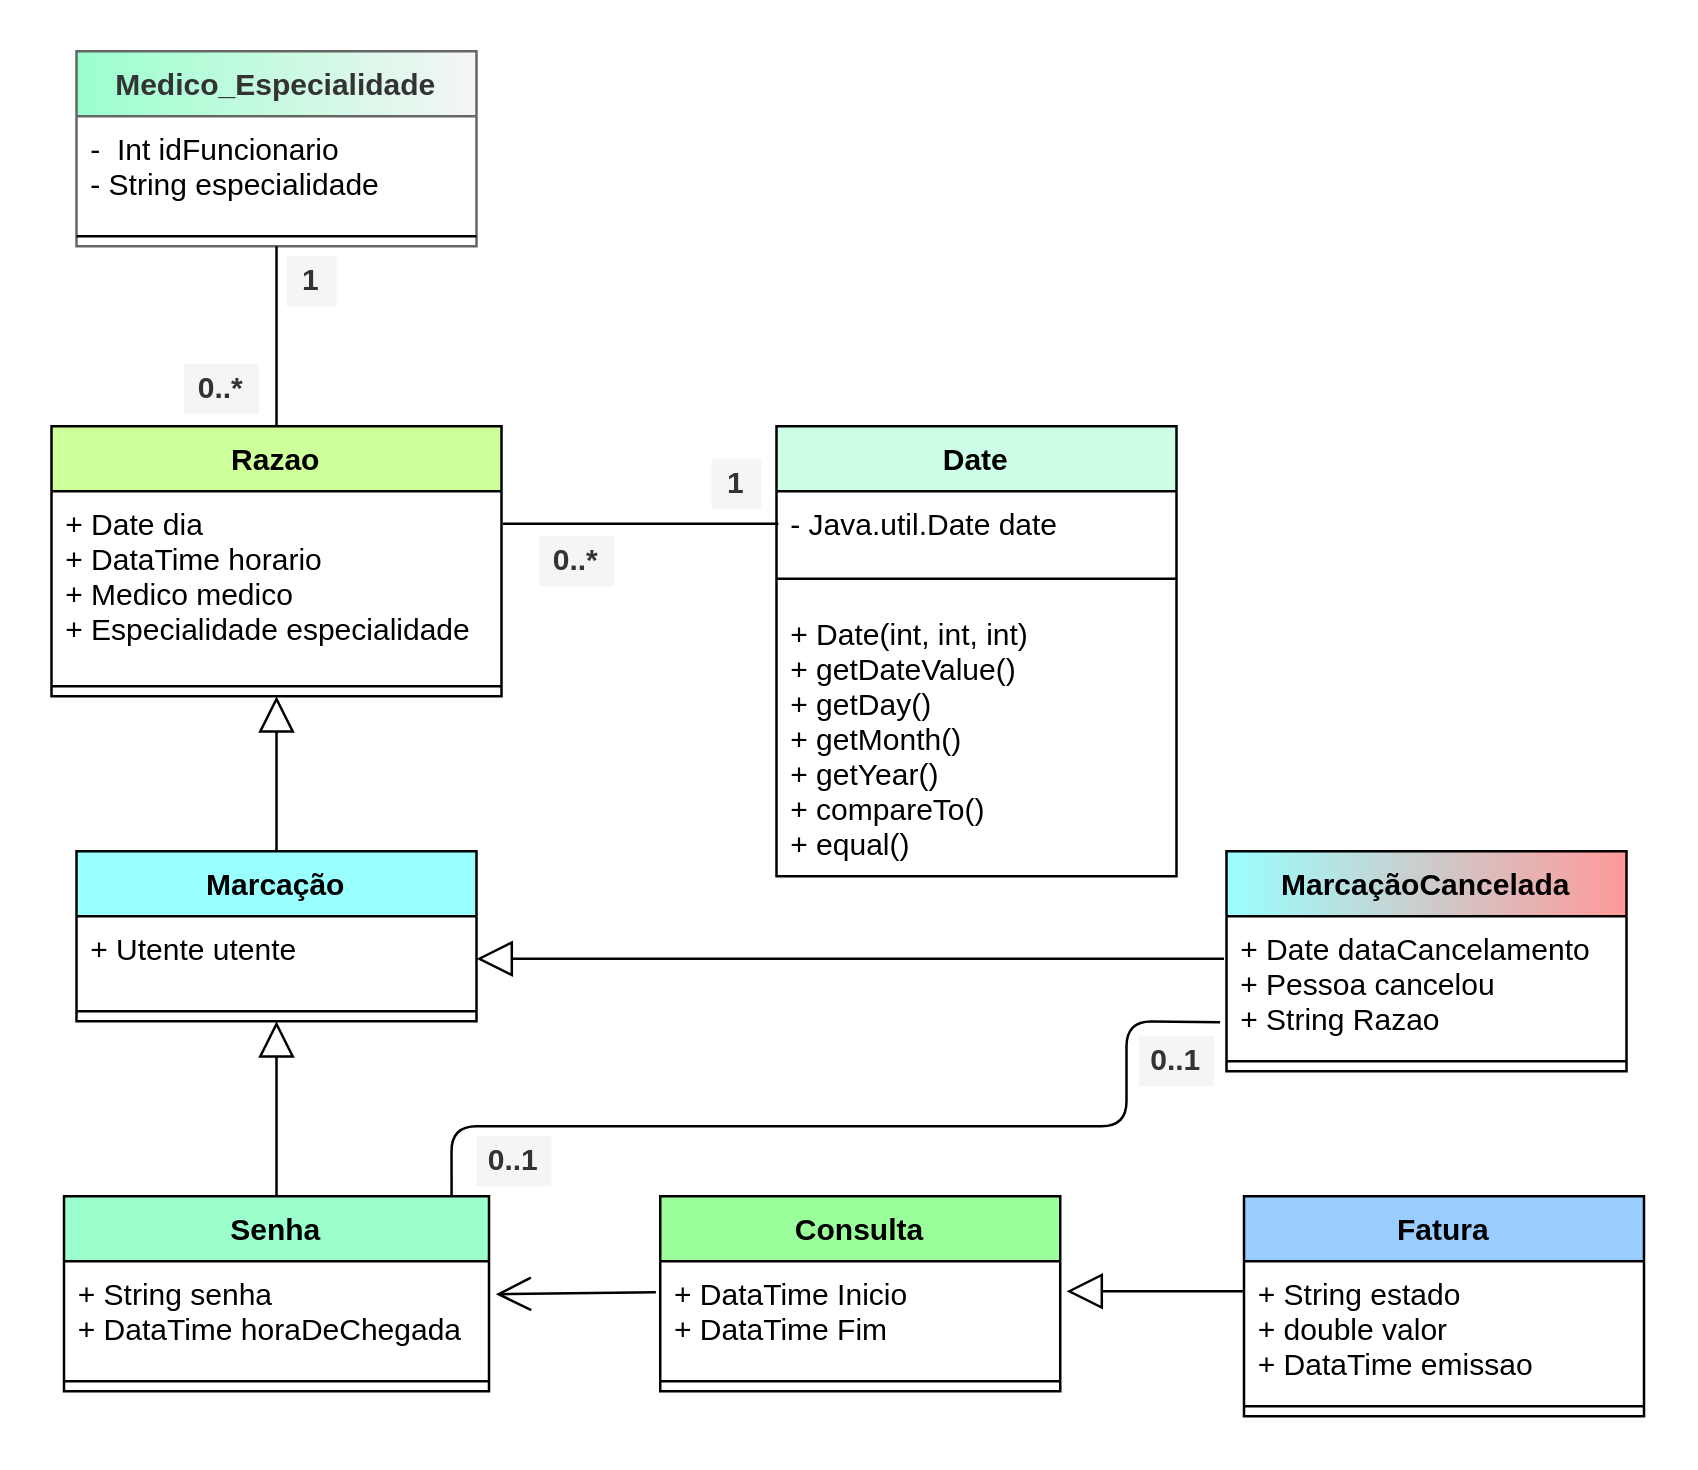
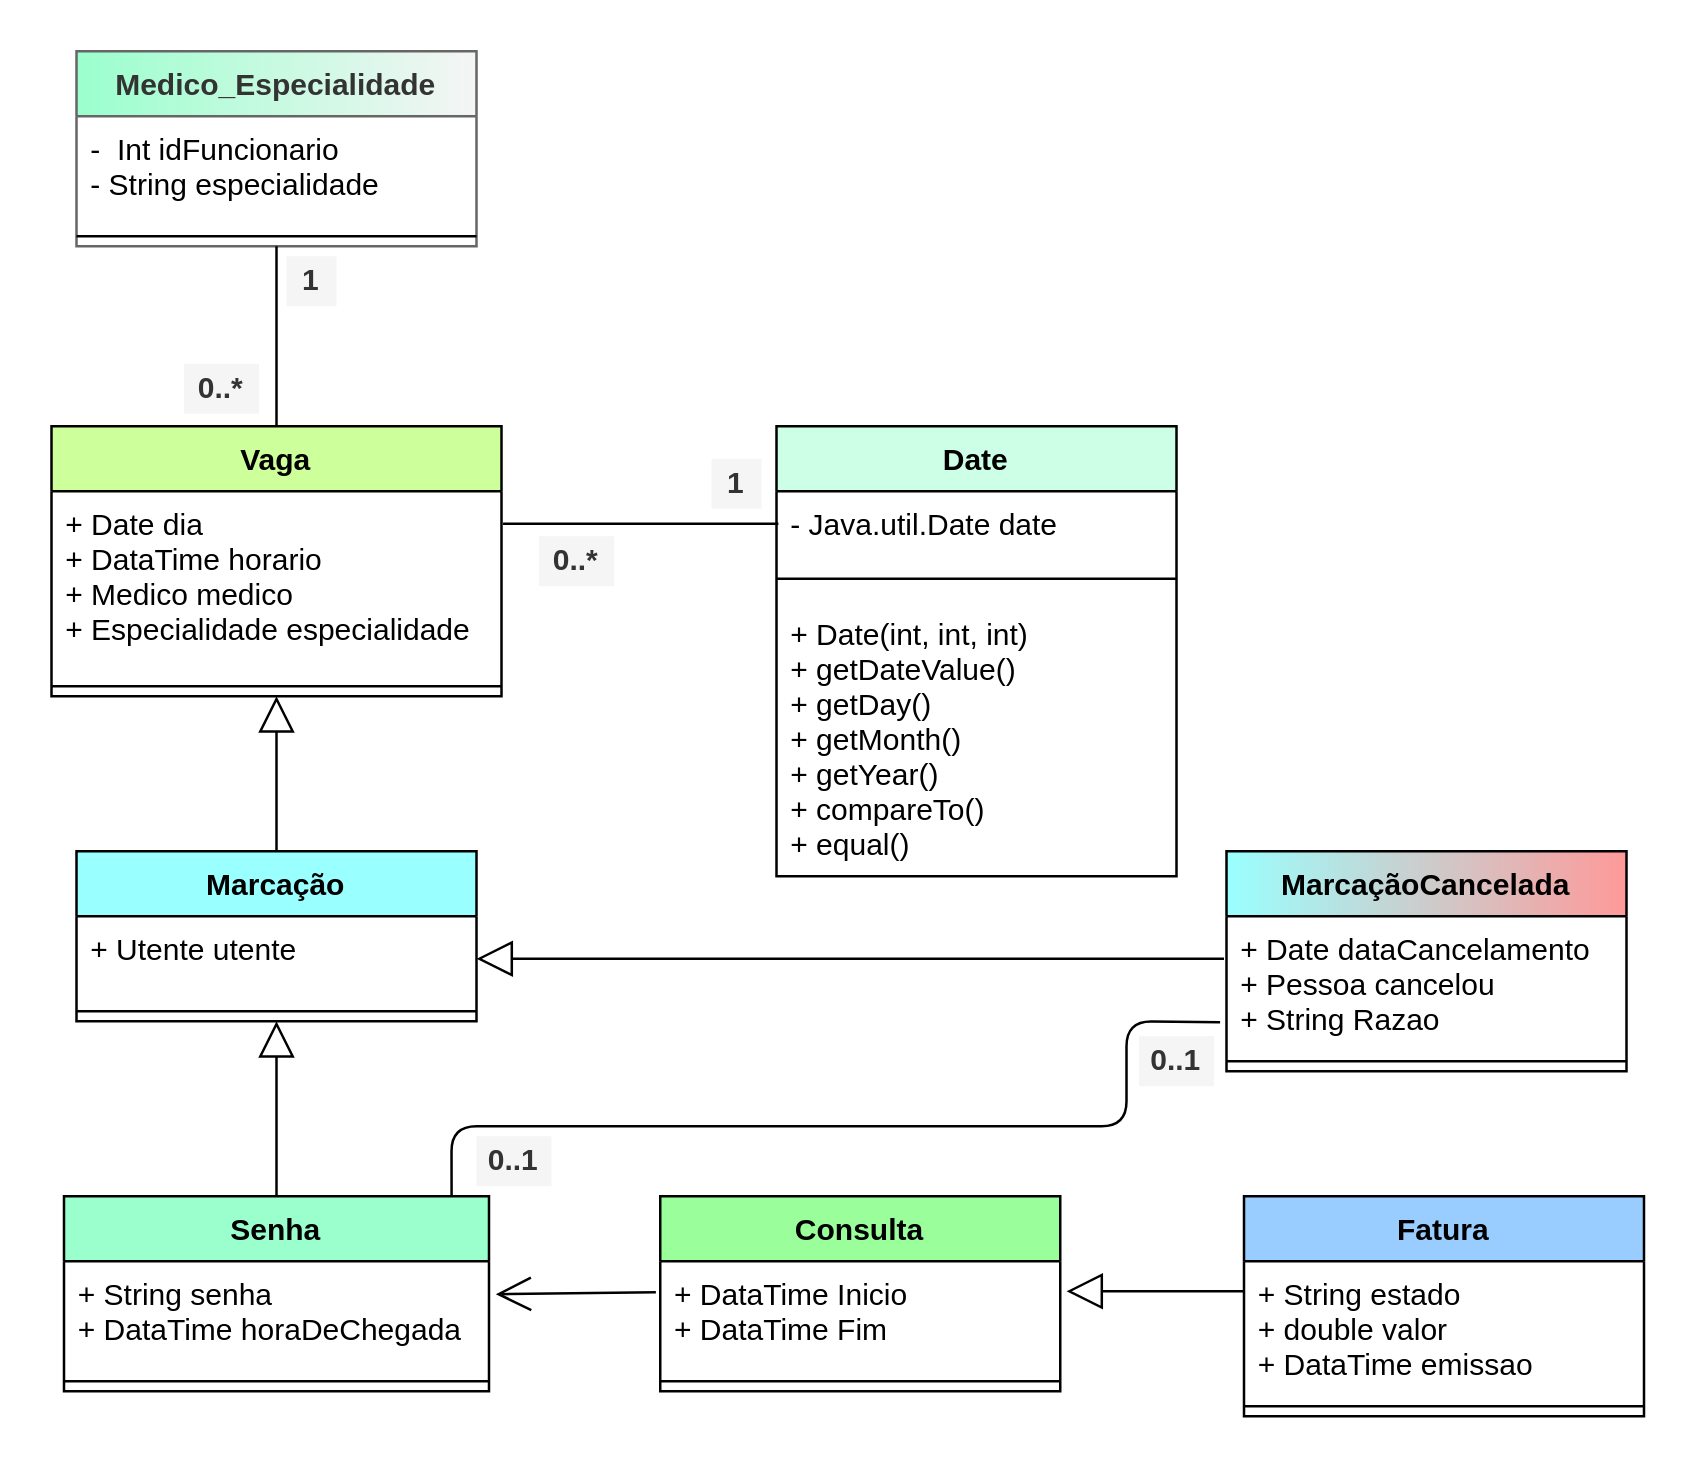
(275, 460) -> (275, 460)
